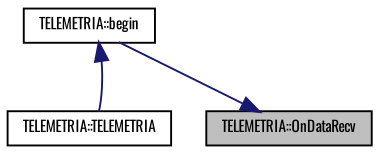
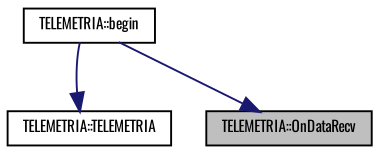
(102, 87) -> (77, 67)
